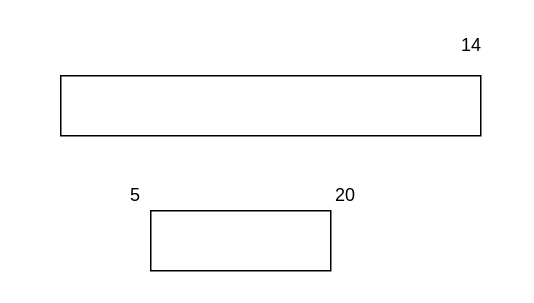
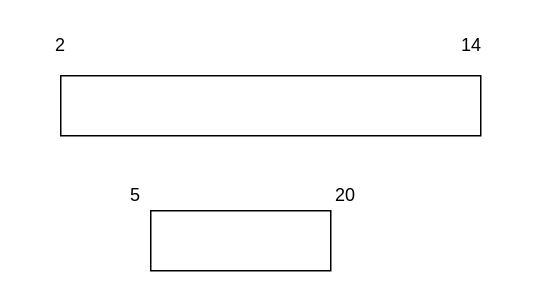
none -> (61, 46)
